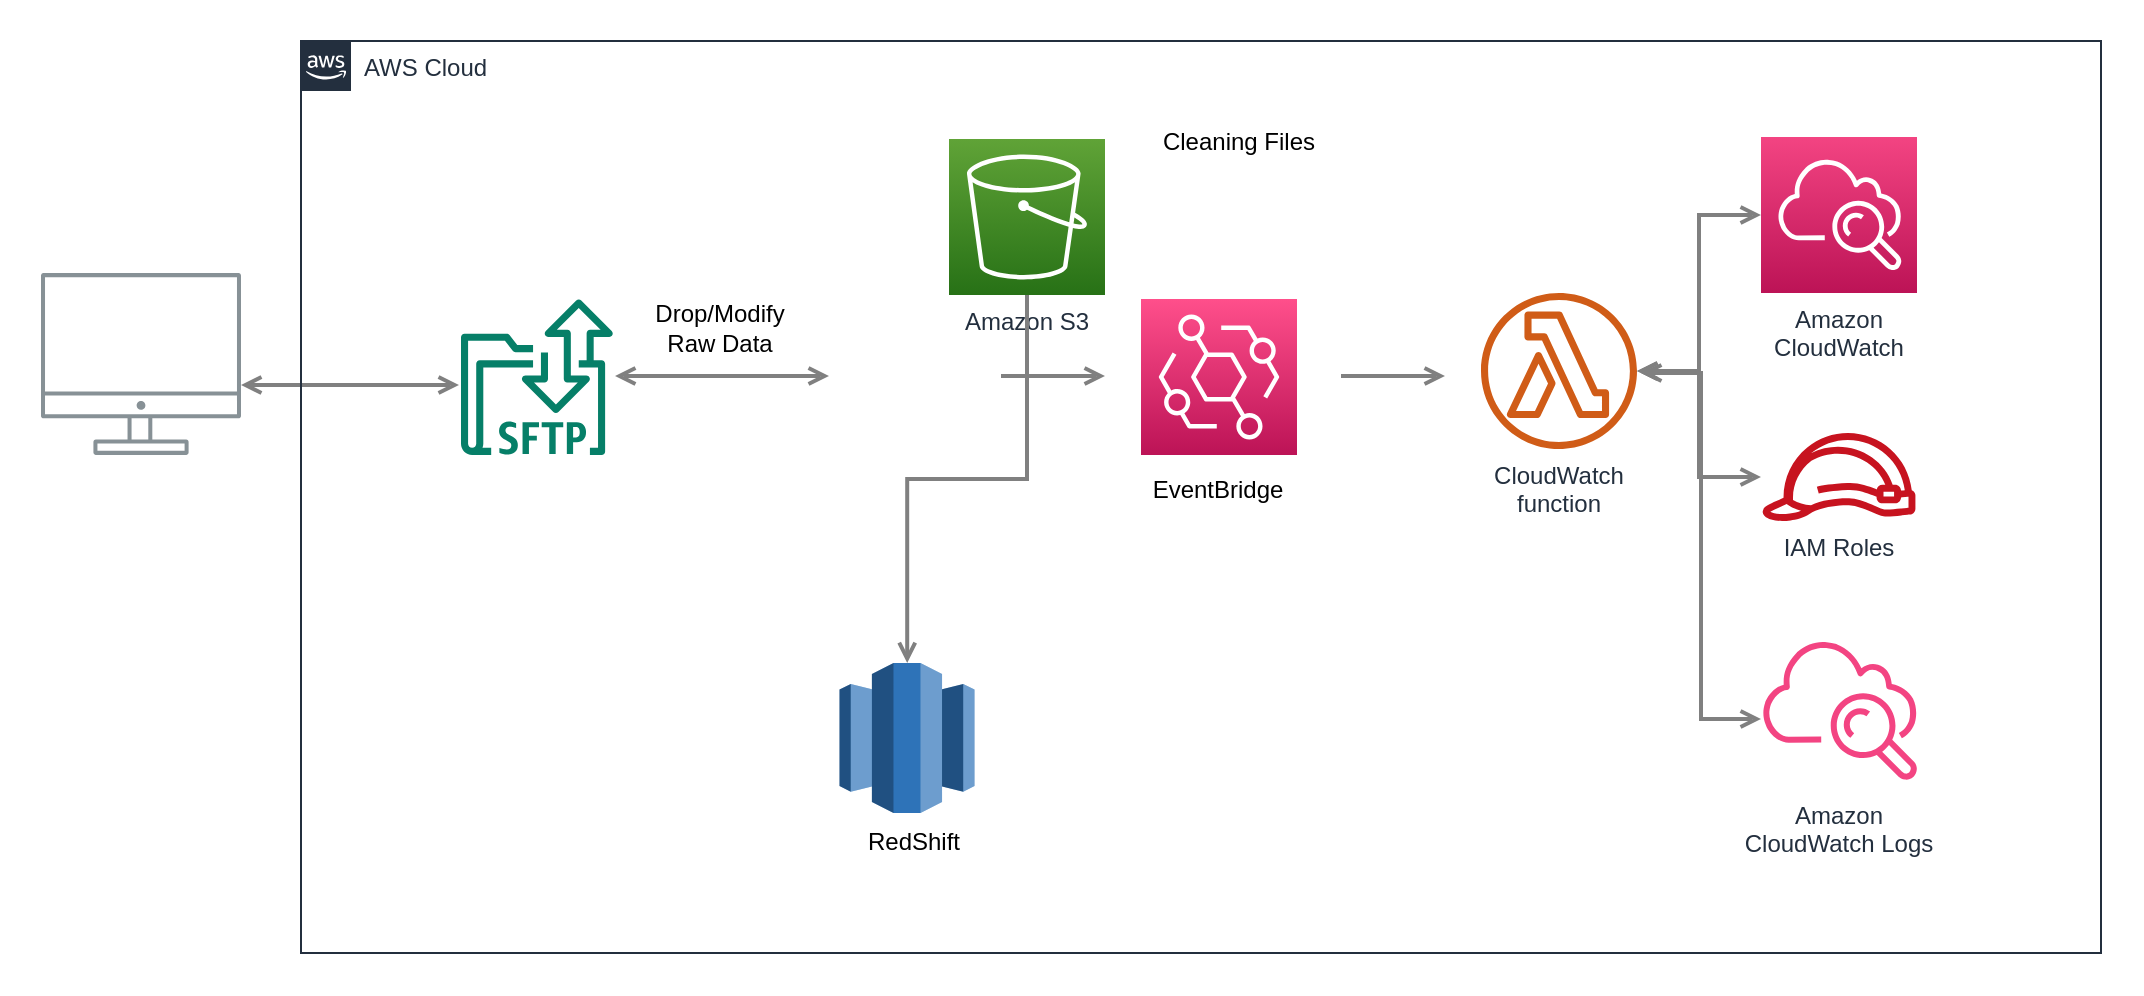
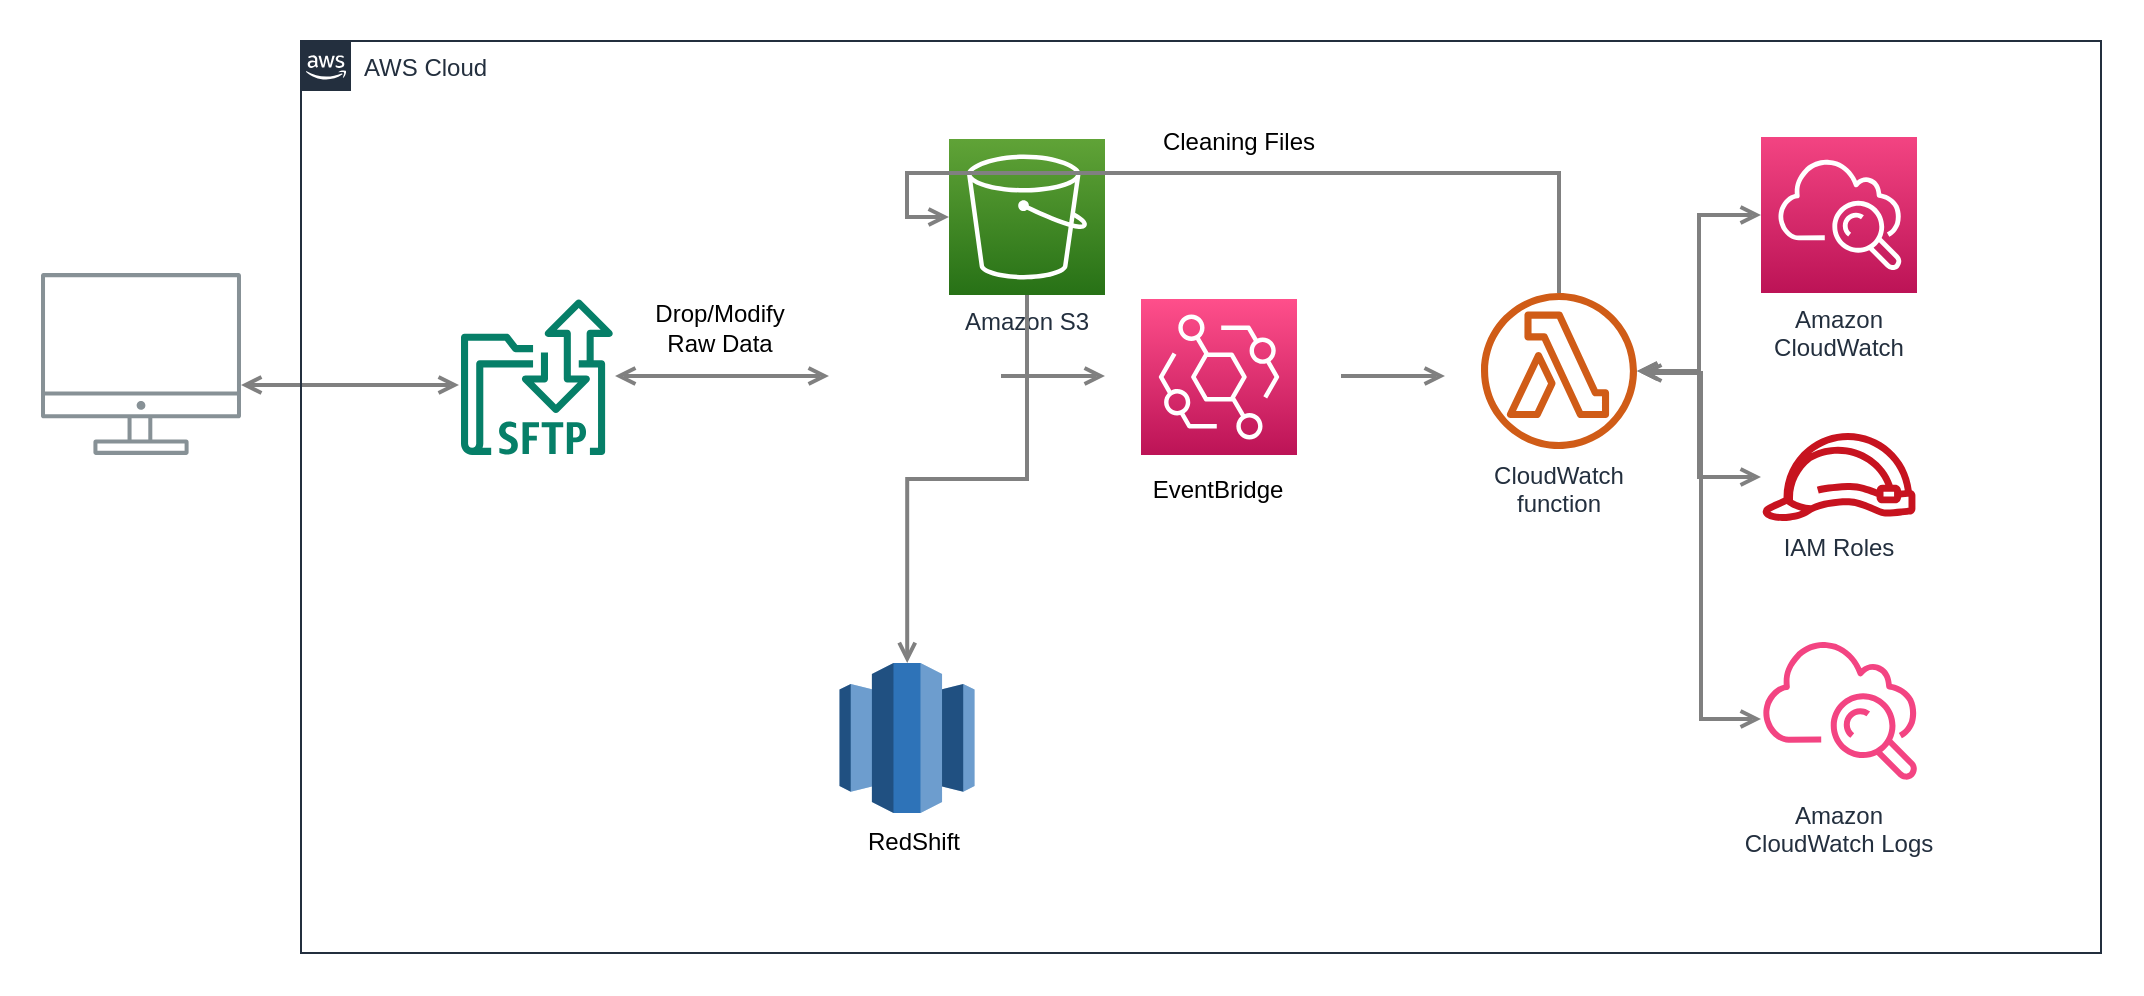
none -> (1255, 173)
